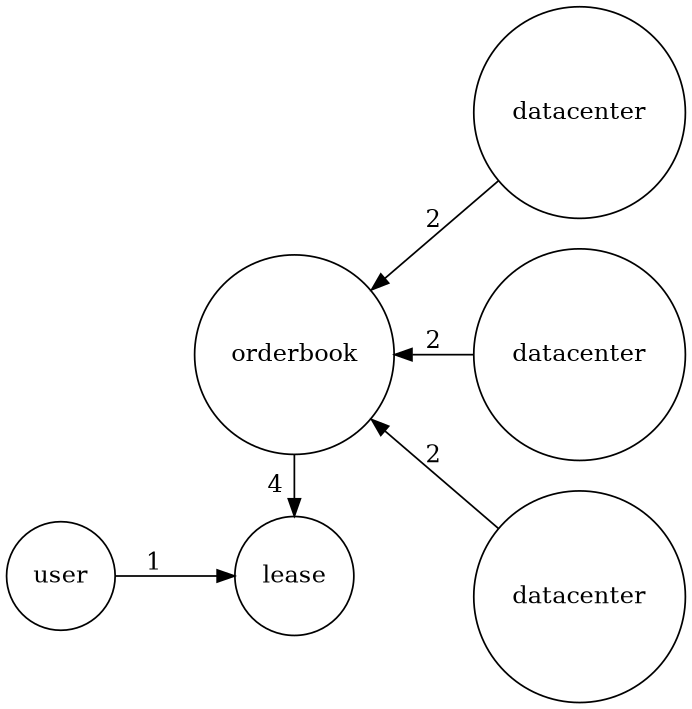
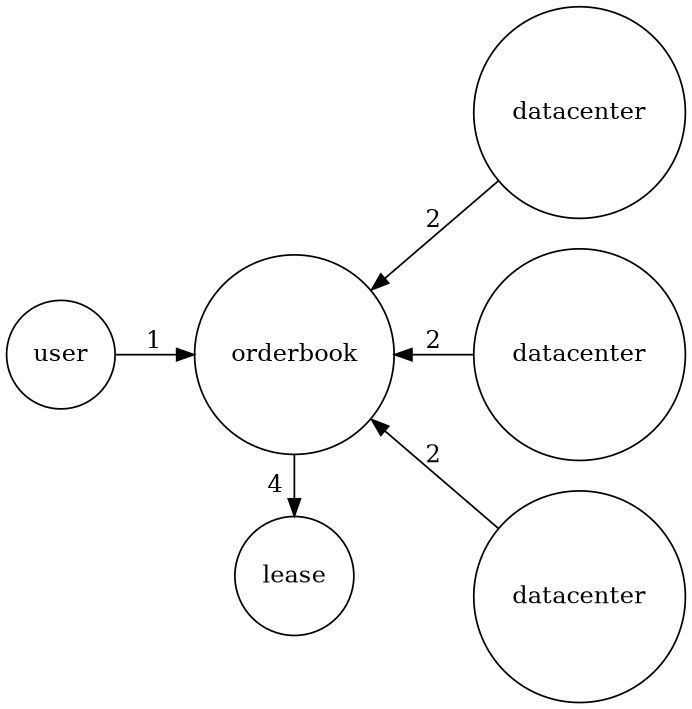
(166, 576) -> (146, 355)
